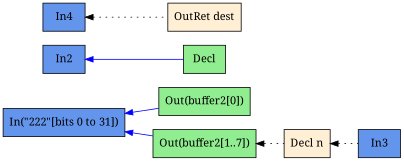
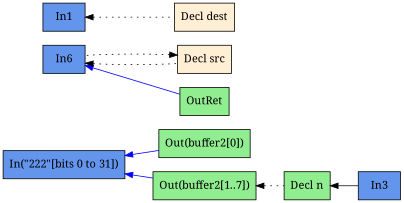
(64, 17) -> (64, 17)
(205, 17) -> (205, 17)
(64, 59) -> (64, 59)
(205, 59) -> (205, 101)
none -> (205, 59)
(307, 144) -> (307, 186)
(348, 144) -> (348, 186)
